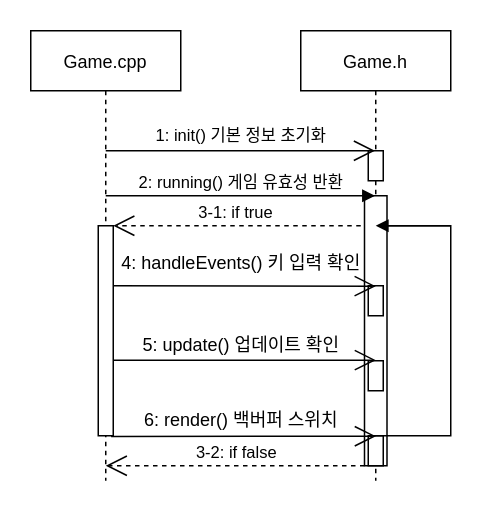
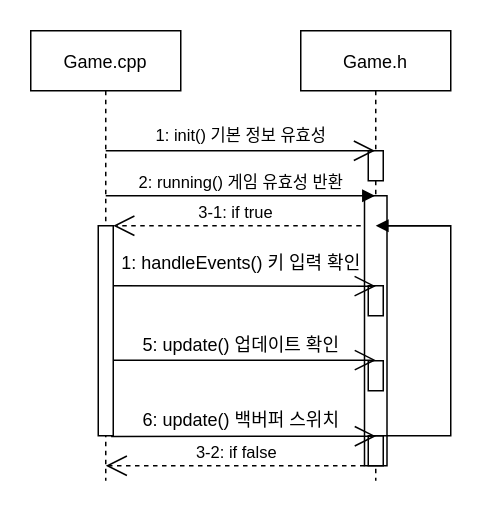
(242, 136) -> (242, 136)
(242, 263) -> (242, 263)
(242, 421) -> (242, 421)
